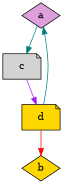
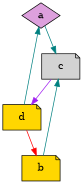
none -> (50, 121)
(41, 168) -> (41, 168)
